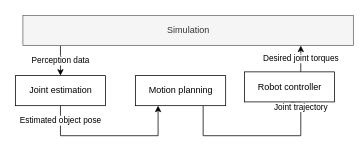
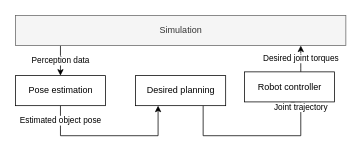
(188, 30) -> (180, 30)
(61, 90) -> (61, 90)
(181, 90) -> (181, 90)
